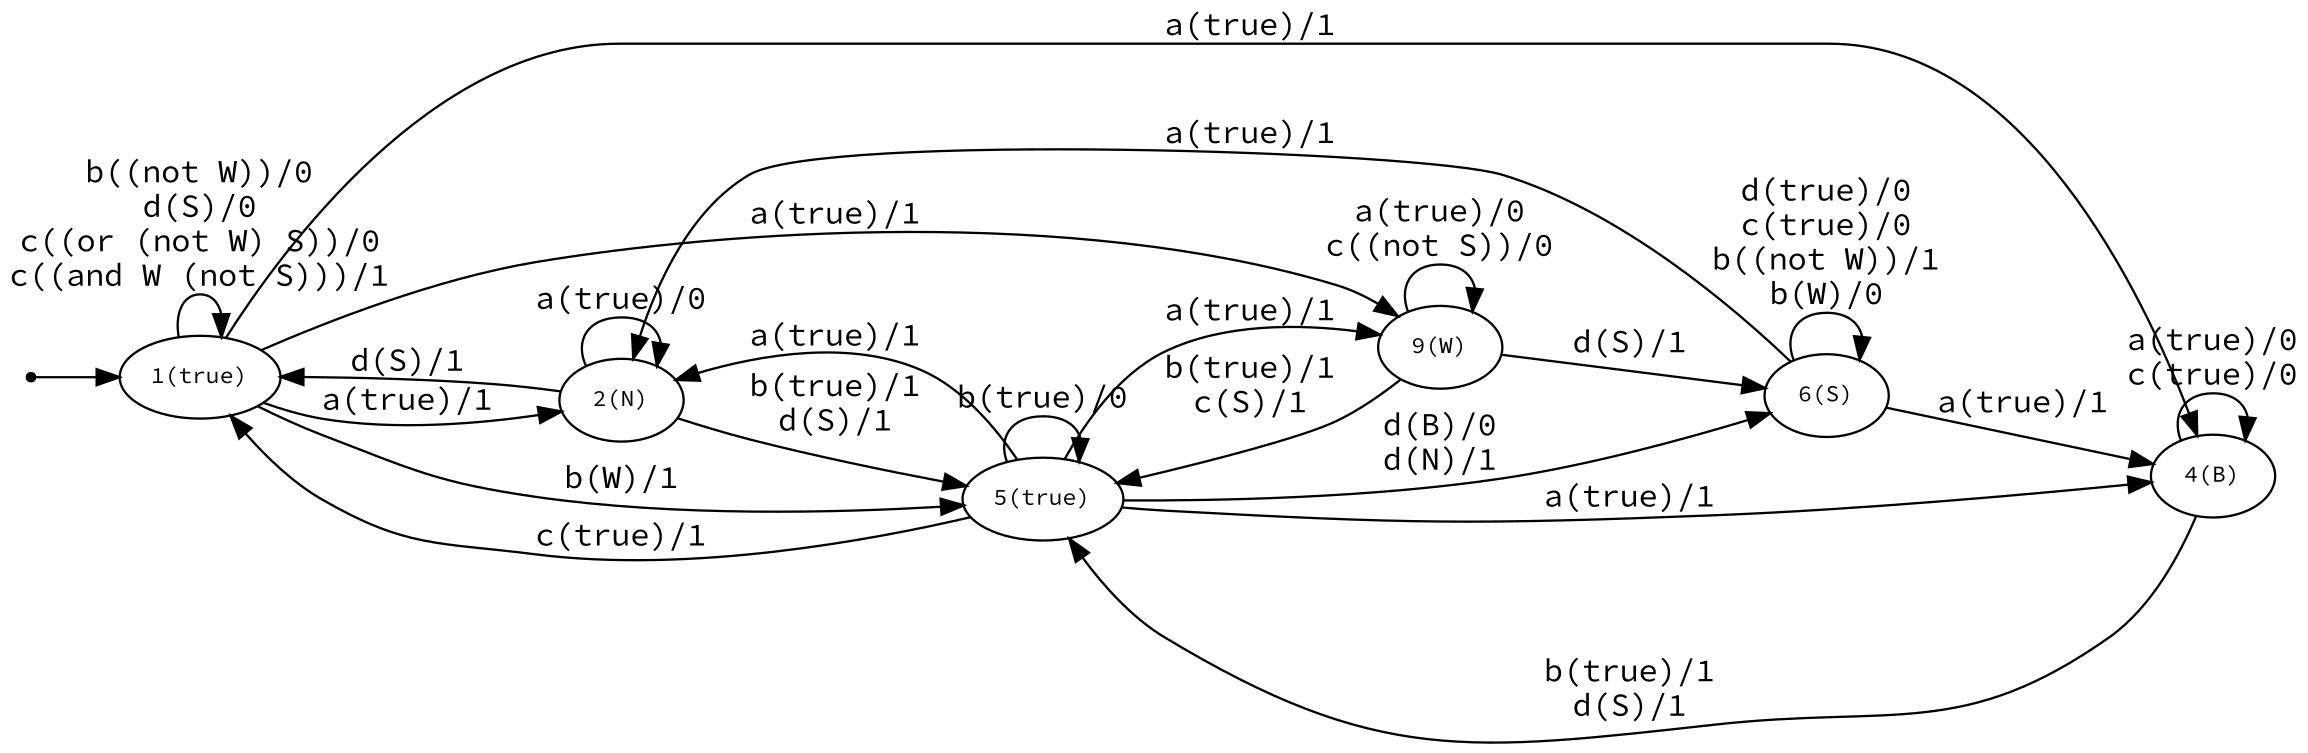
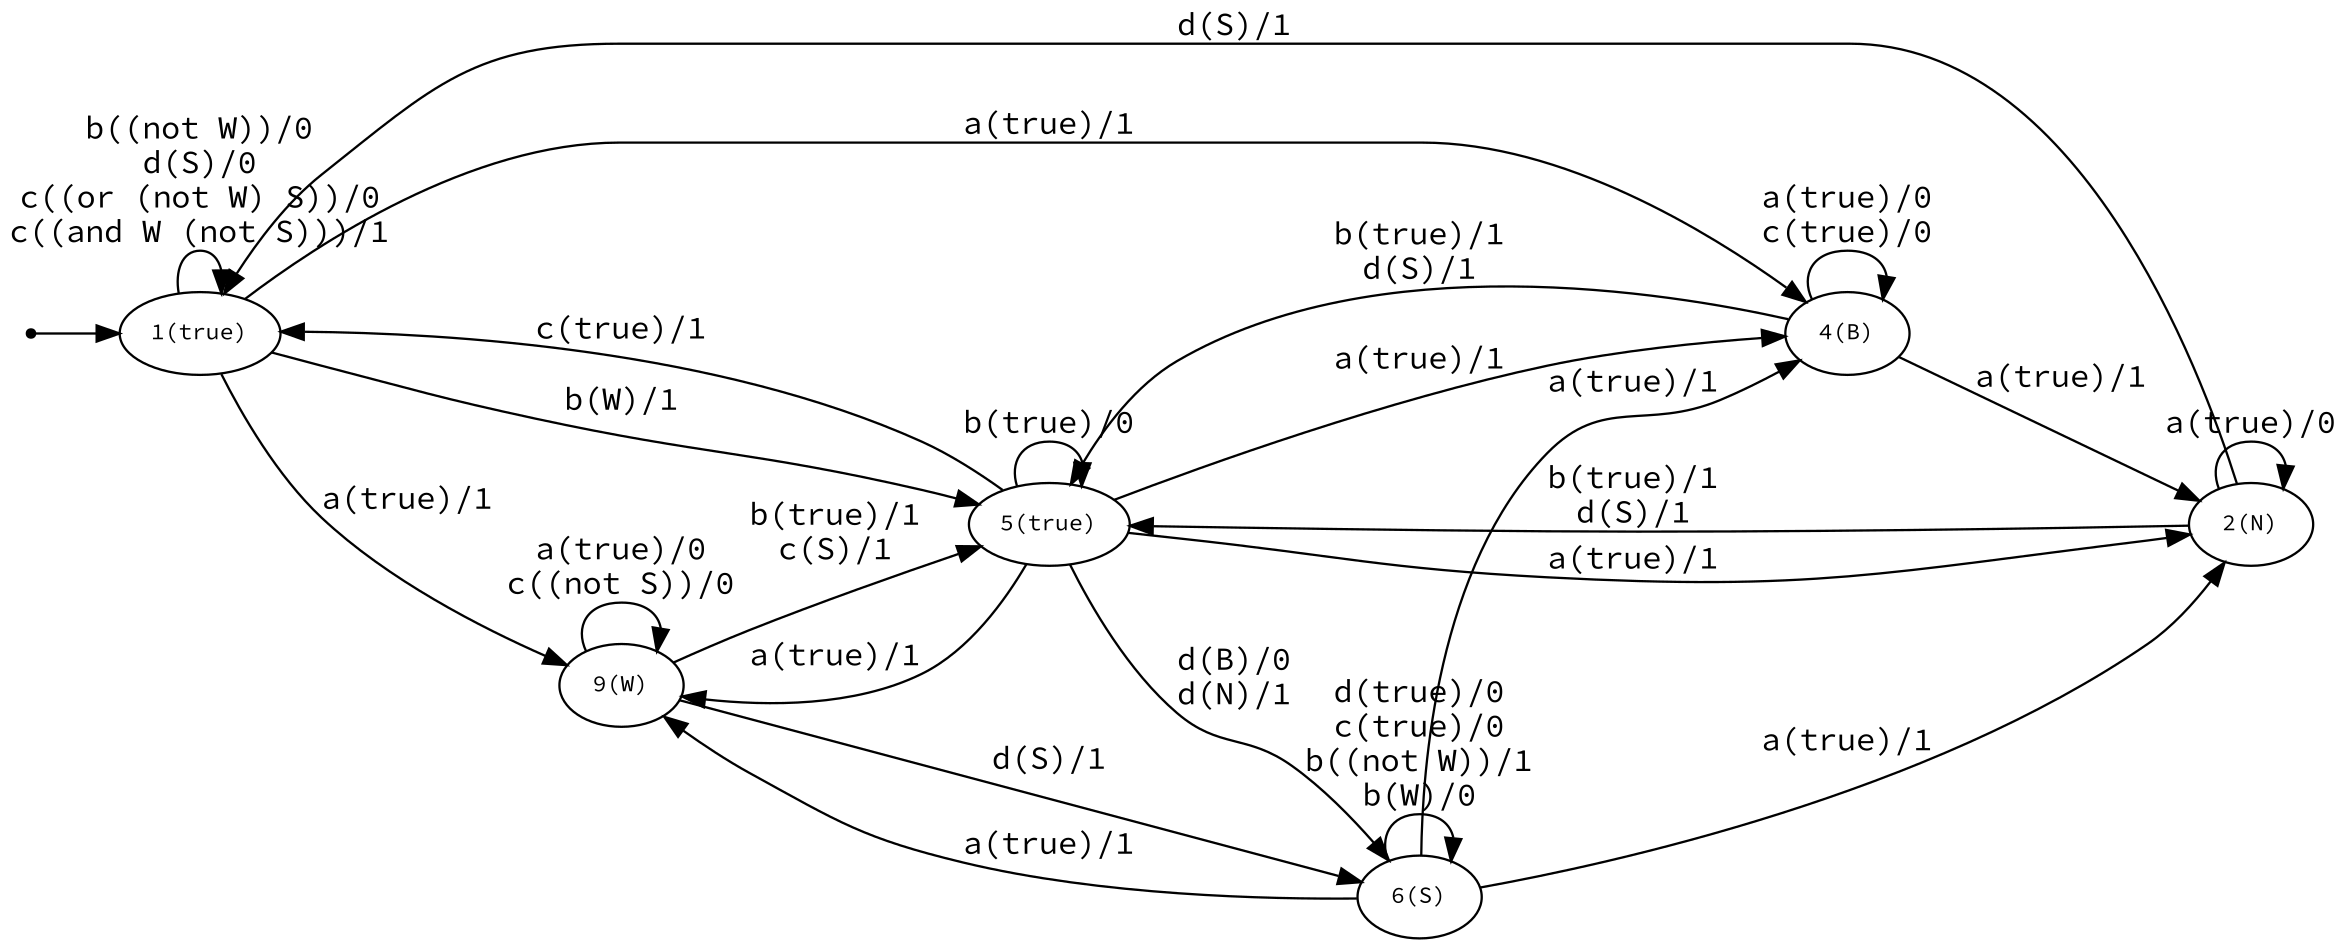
(400, 425) -> (2038, 424)
none -> (1005, 871)
